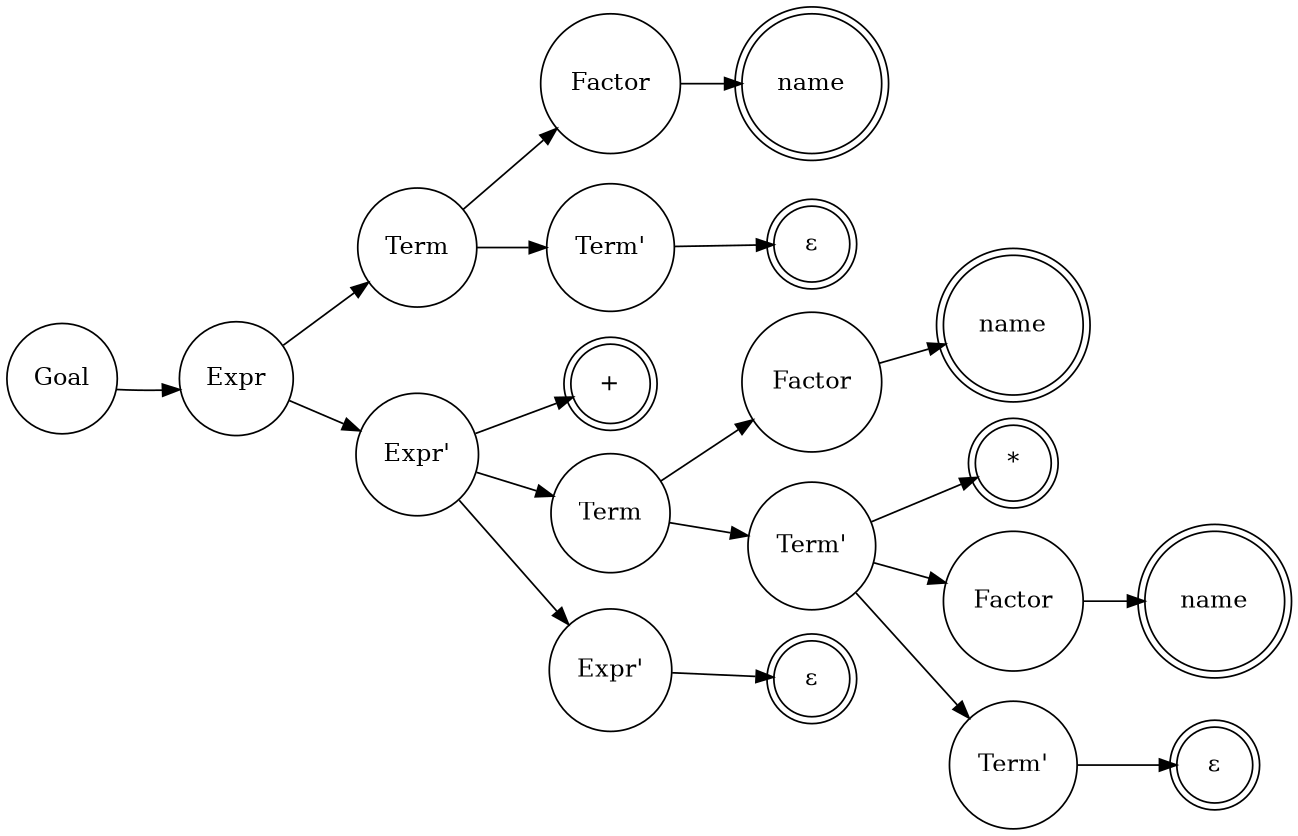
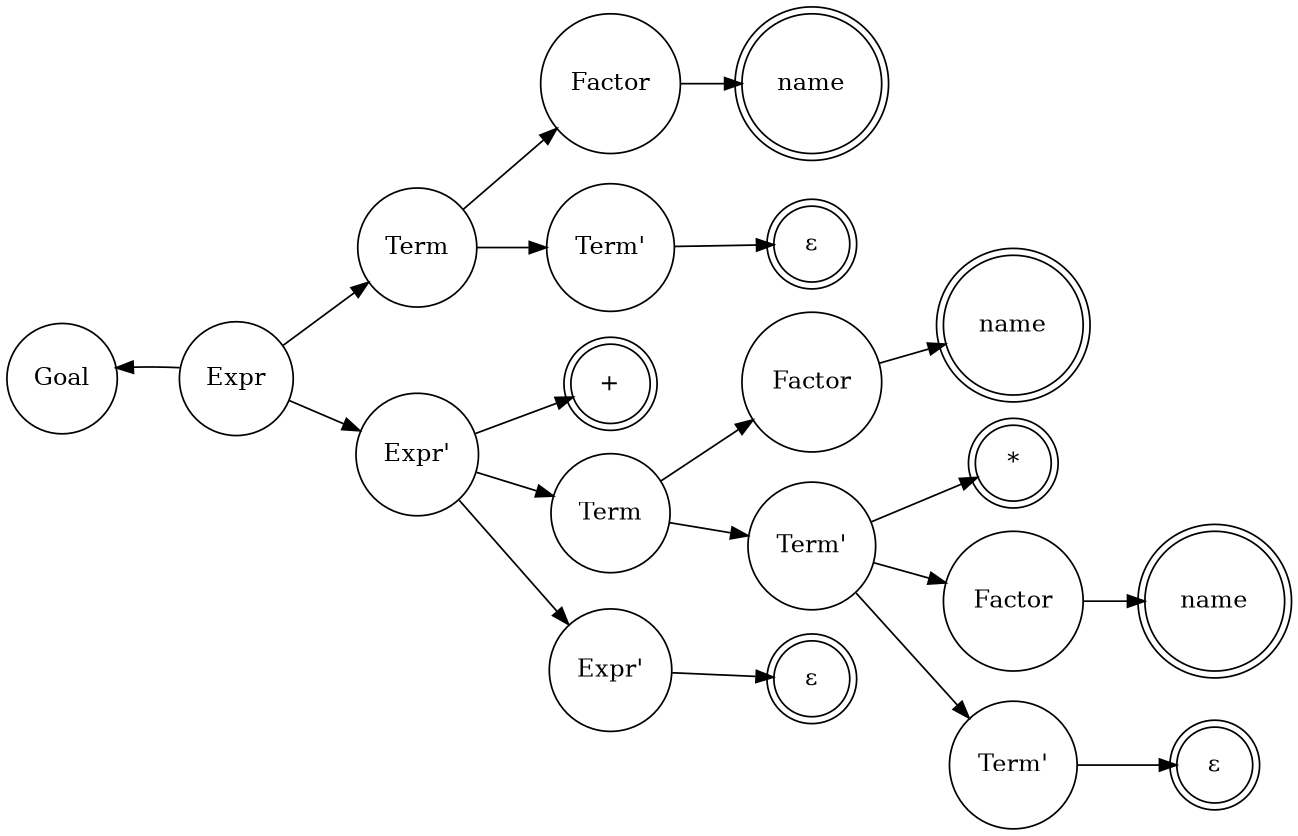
(139, 390) -> (157, 367)
